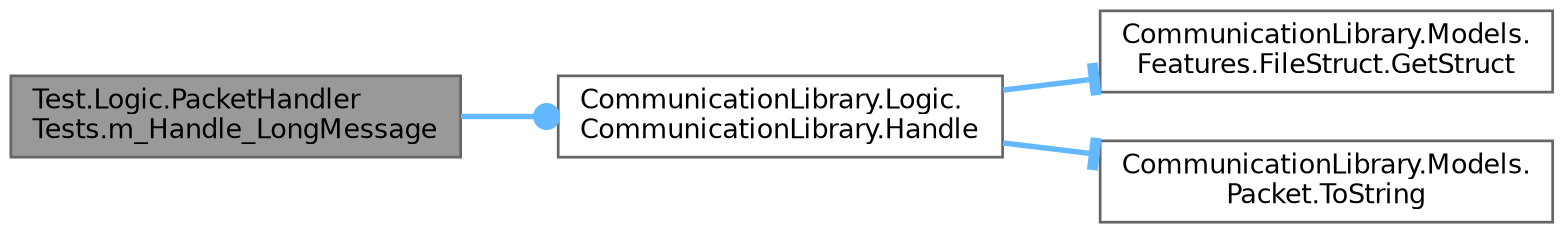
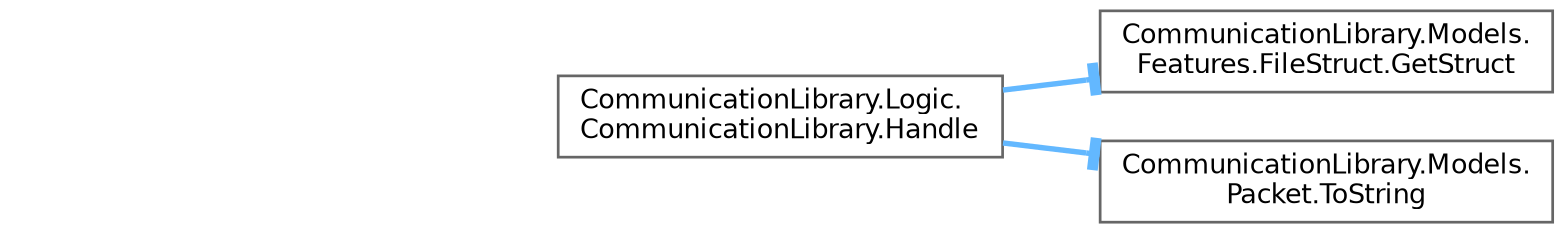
(236, 117) -> none
